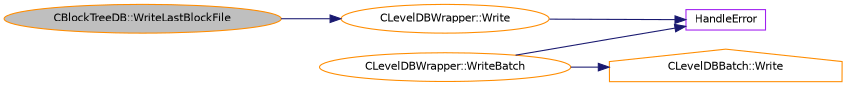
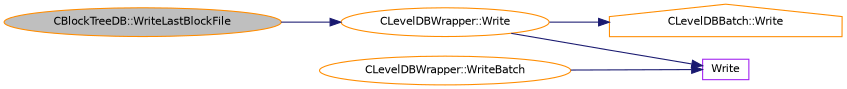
(726, 20) -> (726, 69)
(584, 67) -> (574, 22)
